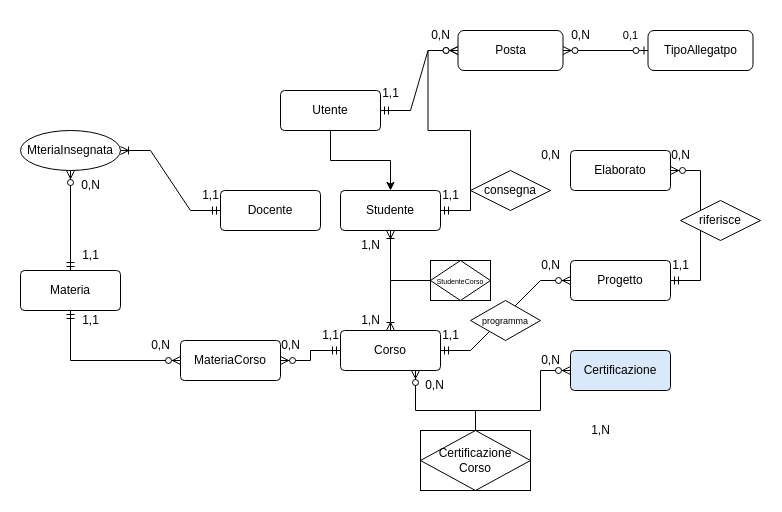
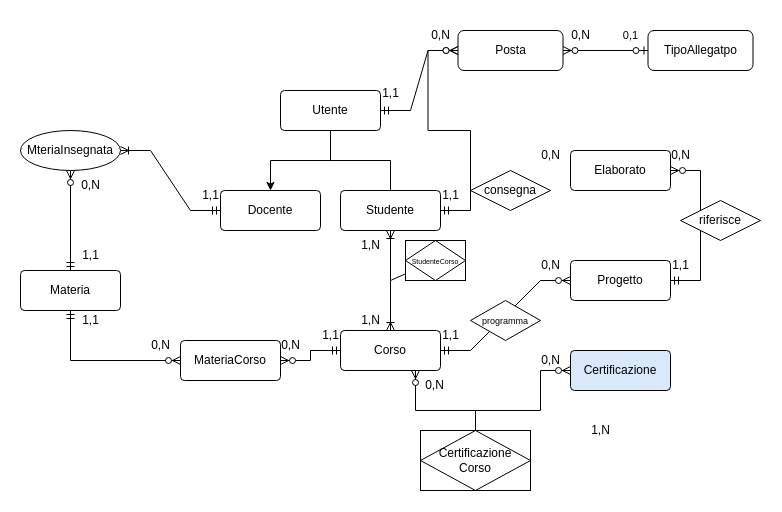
none -> (289, 161)
(391, 182) -> (391, 185)
(461, 281) -> (436, 261)
